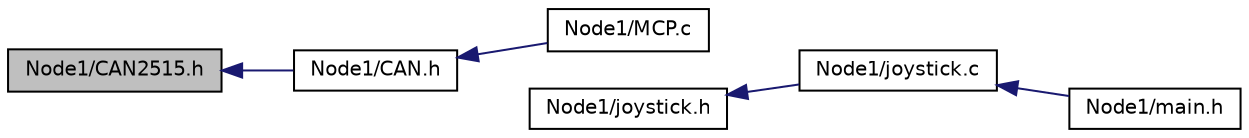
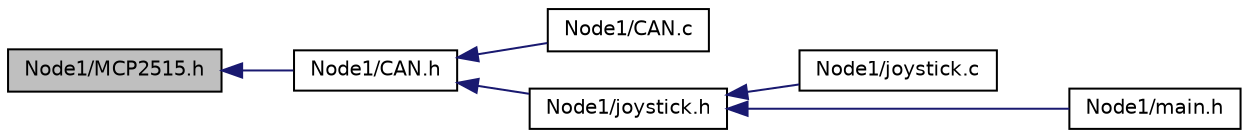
(628, 30) -> (628, 30)
(115, 70) -> (115, 70)
none -> (503, 90)
(1043, 92) -> (908, 109)
